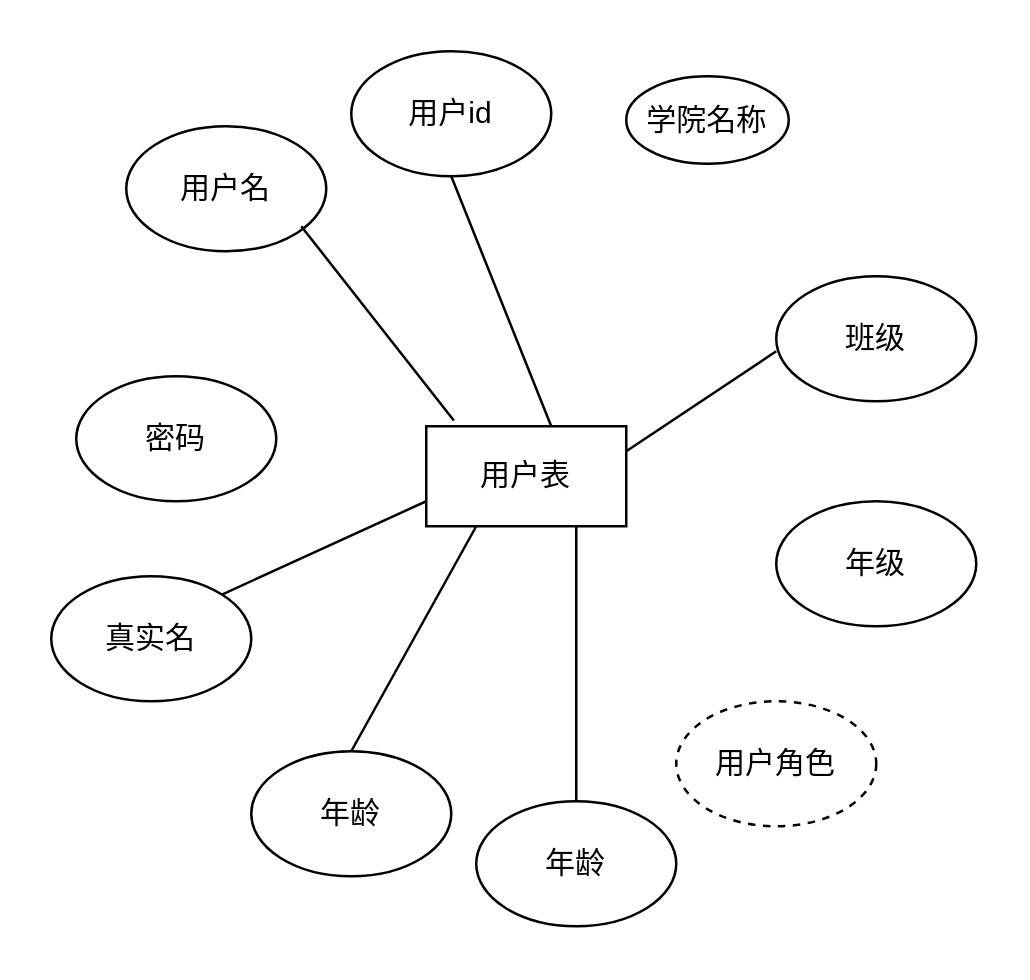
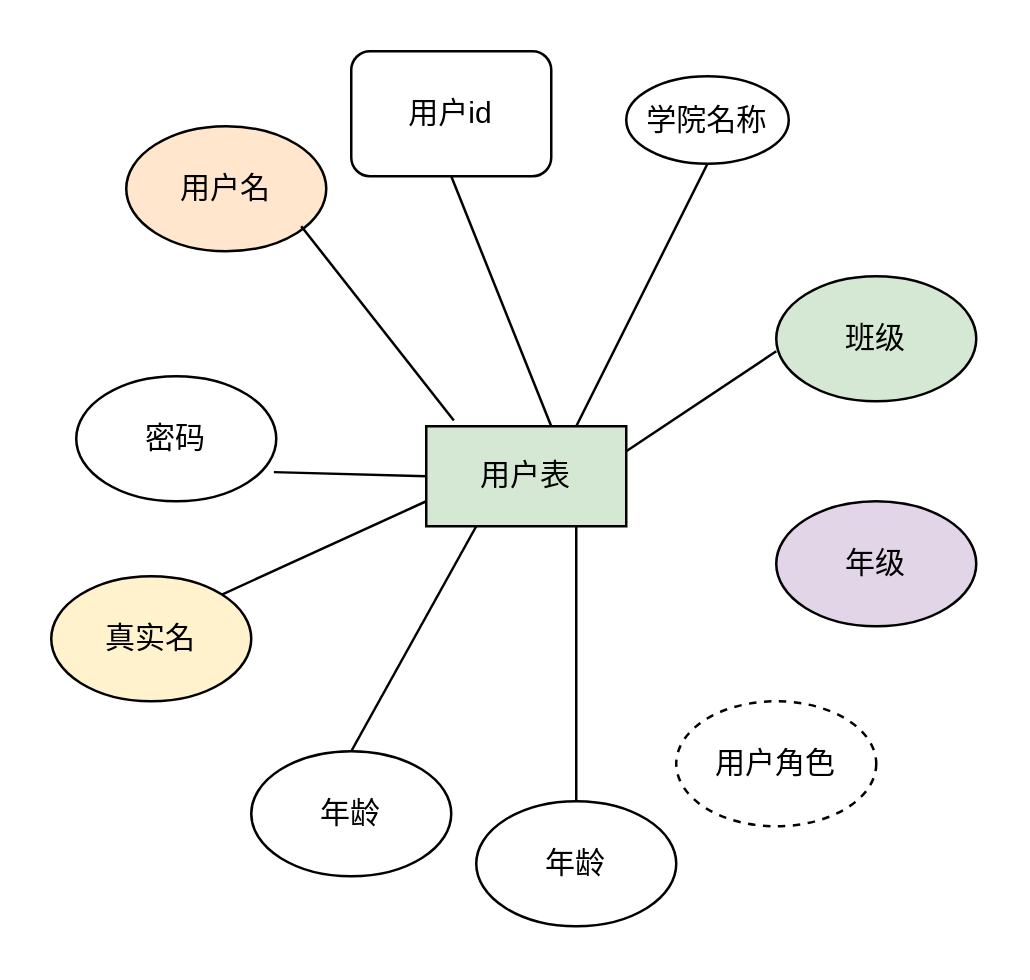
(451, 114) -> (451, 114)
(226, 189) -> (226, 189)
none -> (642, 295)
(876, 339) -> (876, 339)
none -> (350, 474)
(526, 476) -> (526, 476)
(876, 564) -> (876, 564)
(151, 639) -> (151, 639)
